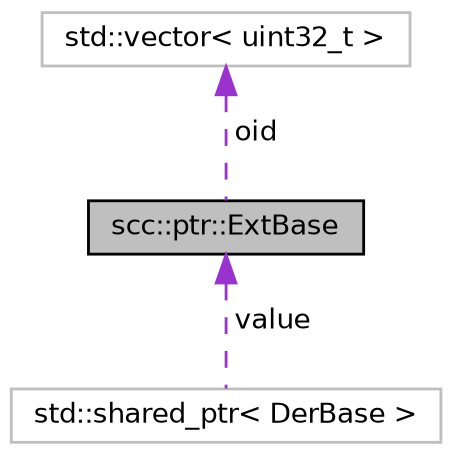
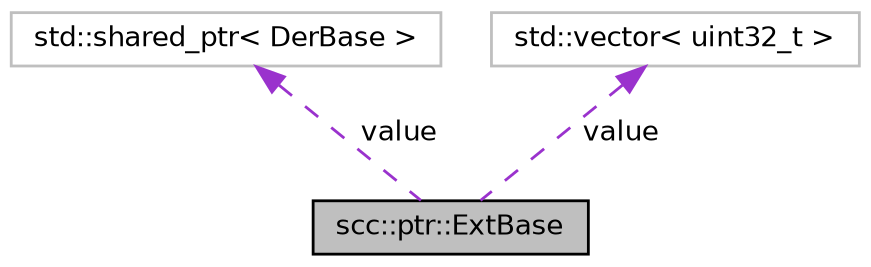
(253, 133) -> (618, 133)
(226, 336) -> (350, 143)
